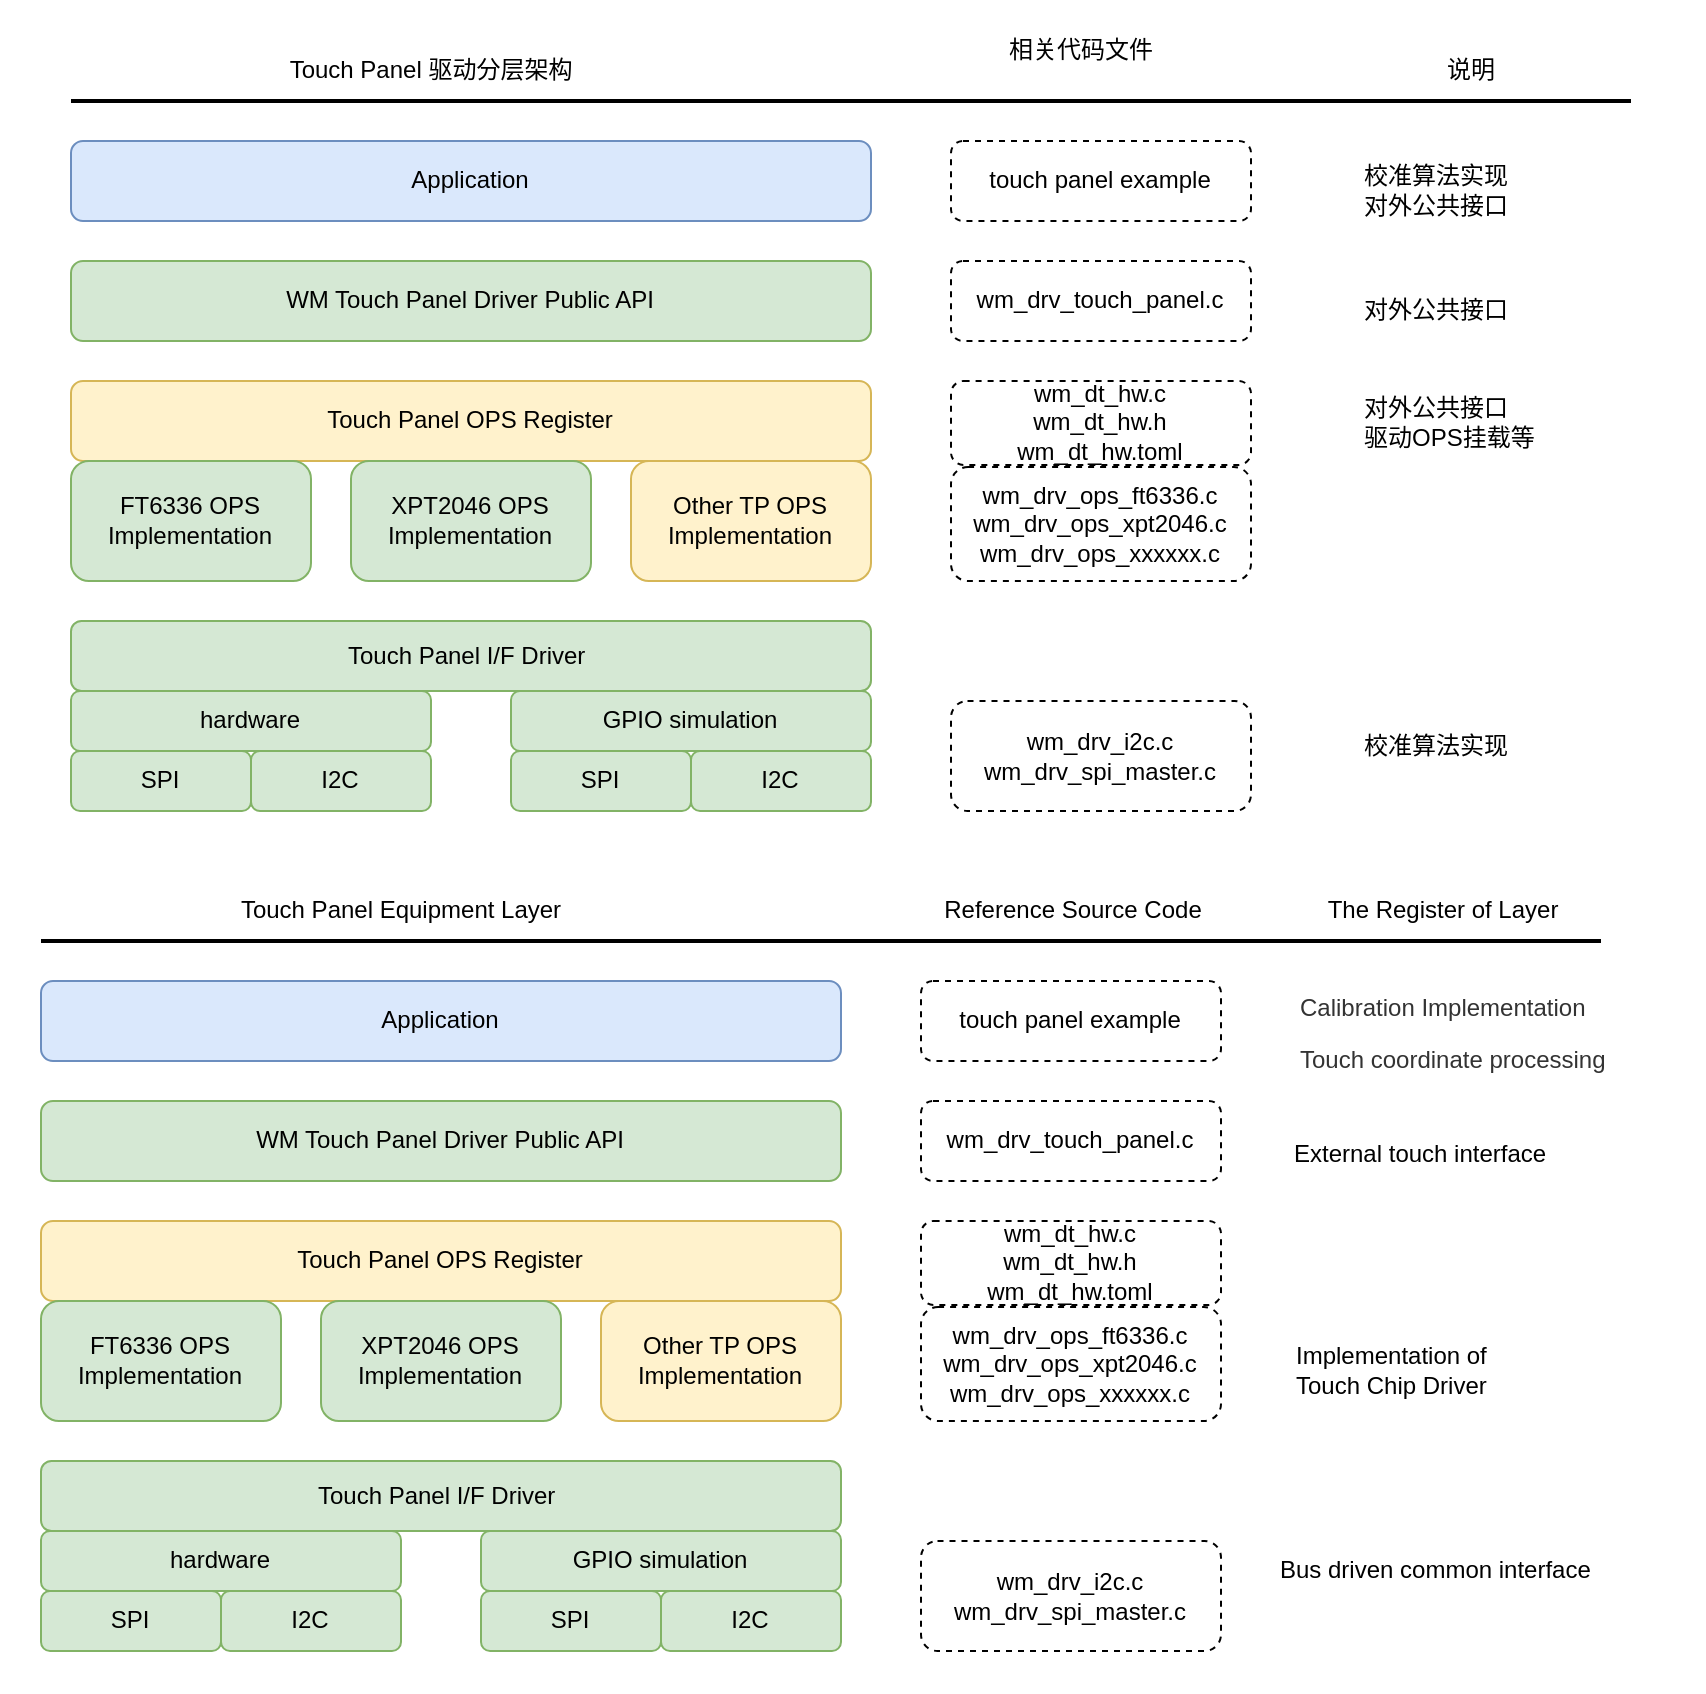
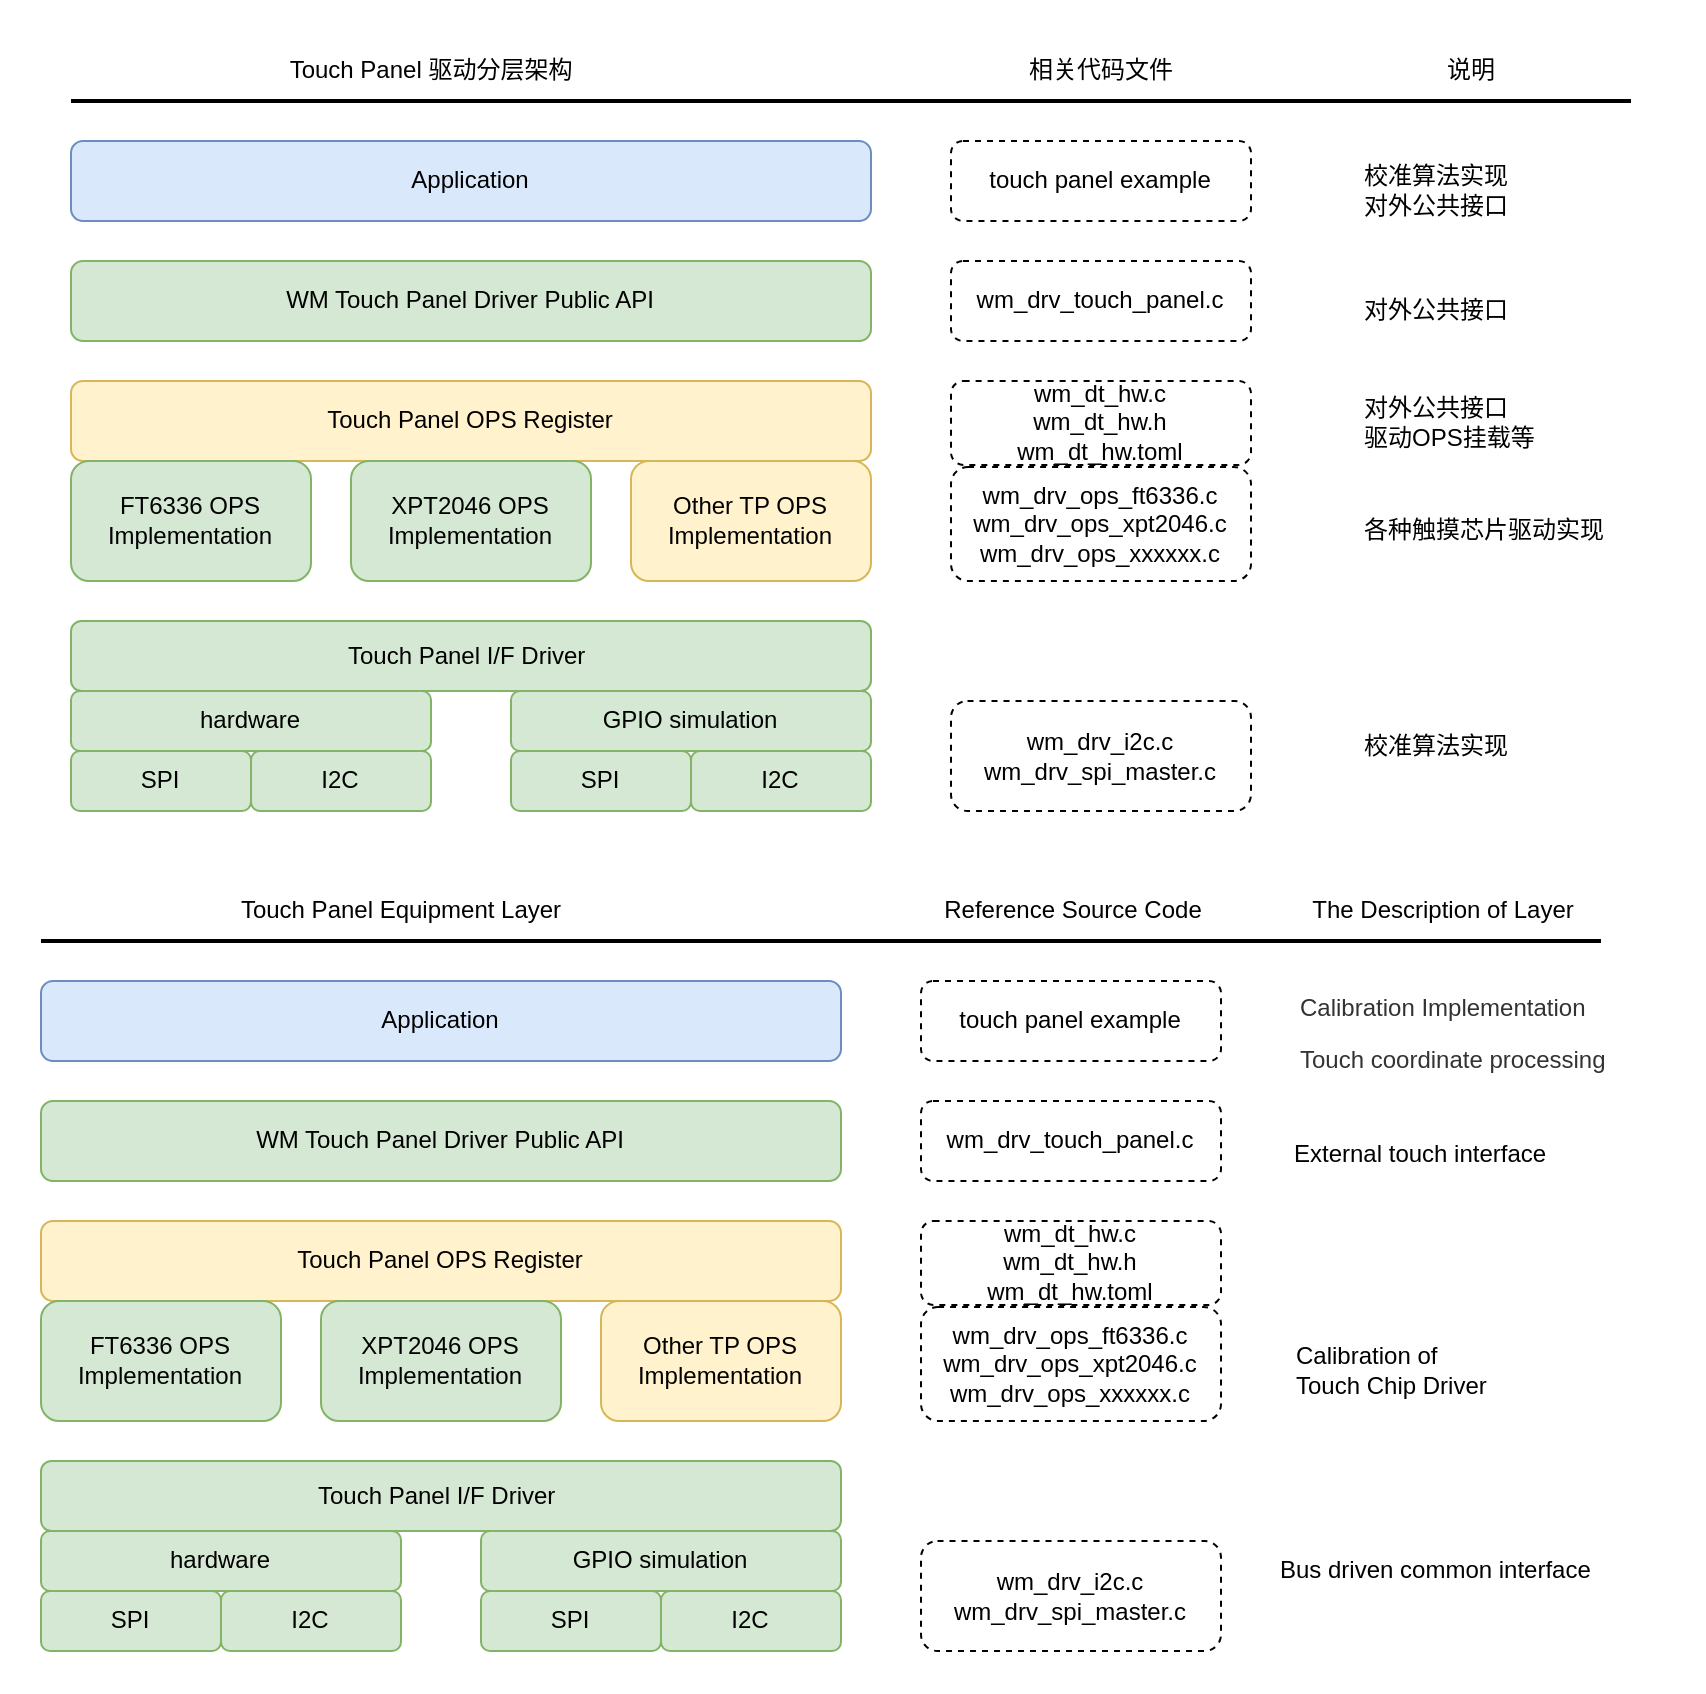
(1081, 51) -> (1101, 71)
none -> (1501, 531)
(1444, 911) -> (1444, 911)
(1402, 1371) -> (1399, 1371)
